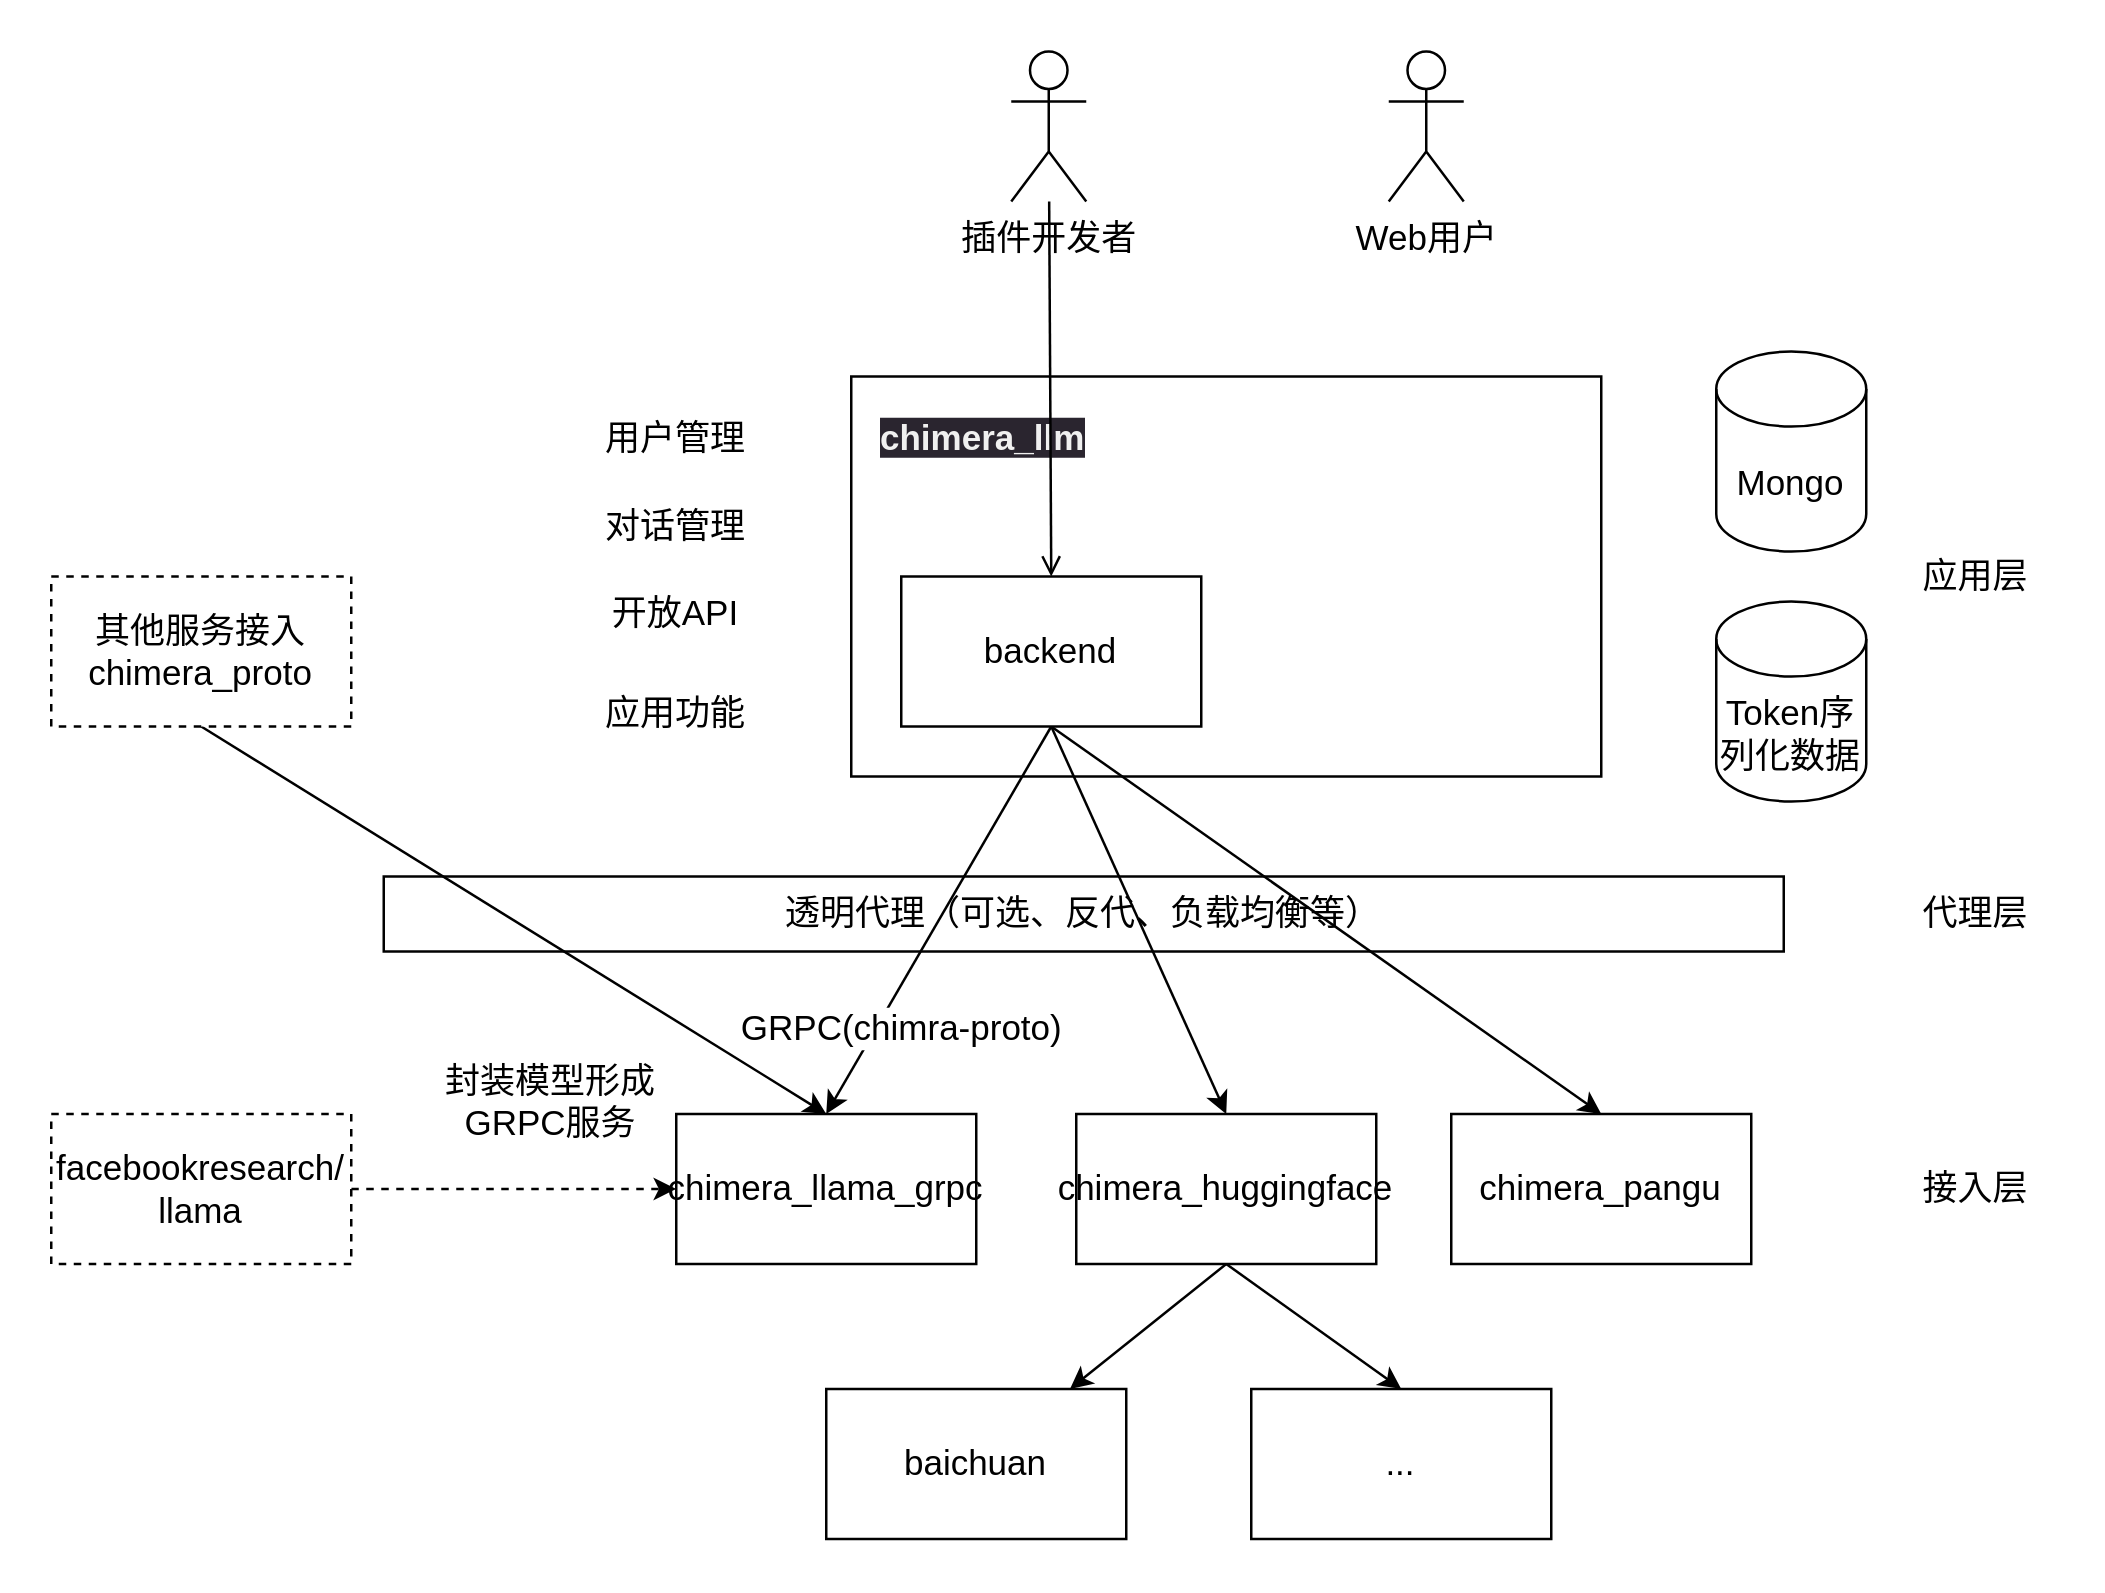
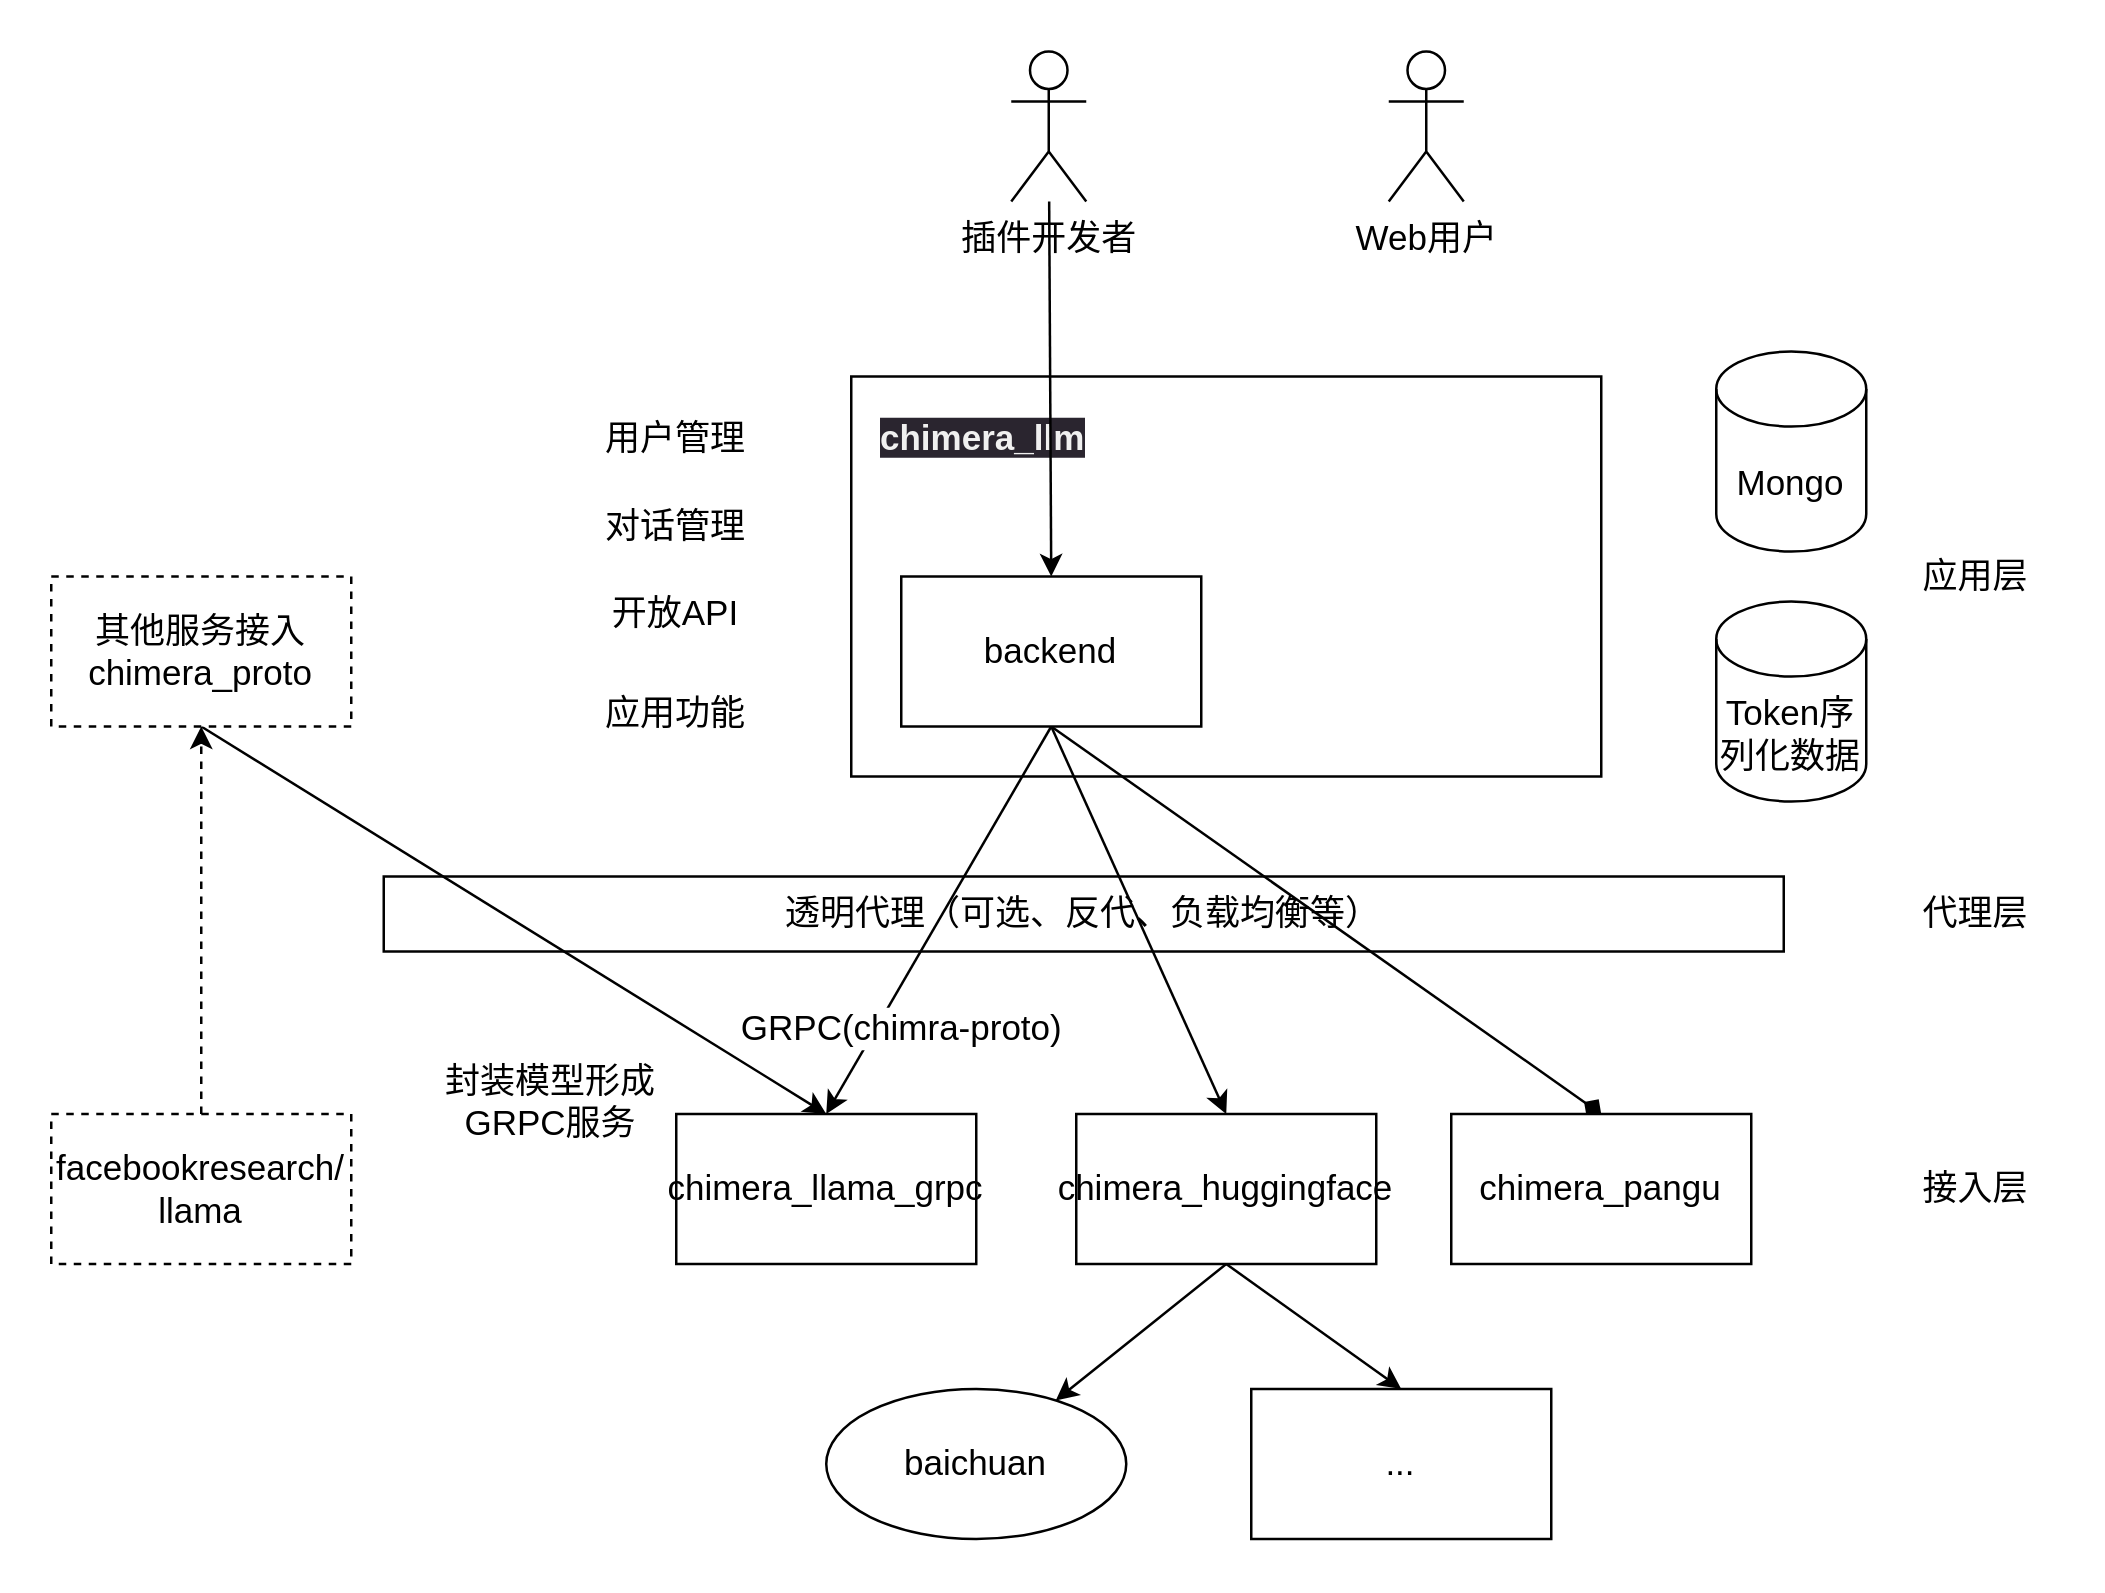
(1051, 562) -> (1051, 558)
(1585, 1102) -> (1584, 1101)
(505, 1189) -> (201, 928)
(976, 1464) -> (976, 1464)
